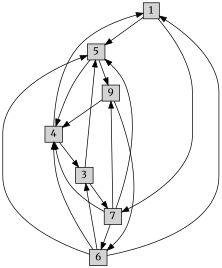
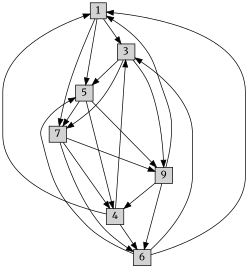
none -> (110, 28)
none -> (161, 85)
none -> (156, 107)
(132, 134) -> (73, 111)
(66, 202) -> (127, 234)
